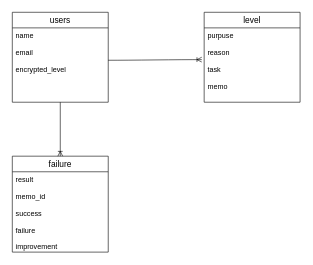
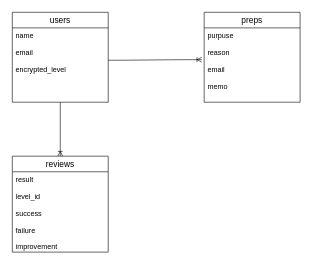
(252, 21) -> (252, 21)
(222, 36) -> (222, 36)
(60, 165) -> (60, 165)
(27, 180) -> (27, 180)
